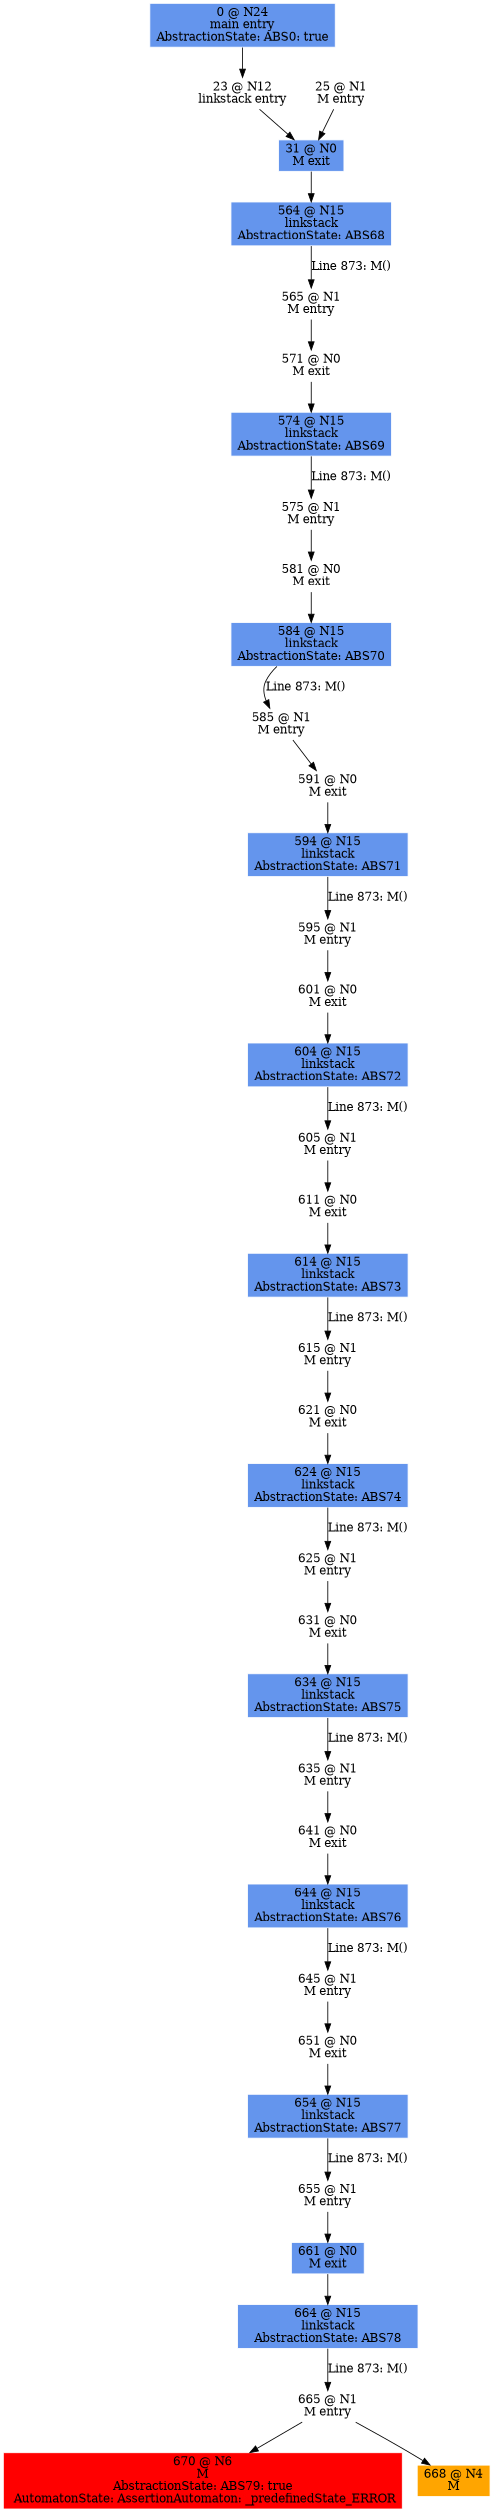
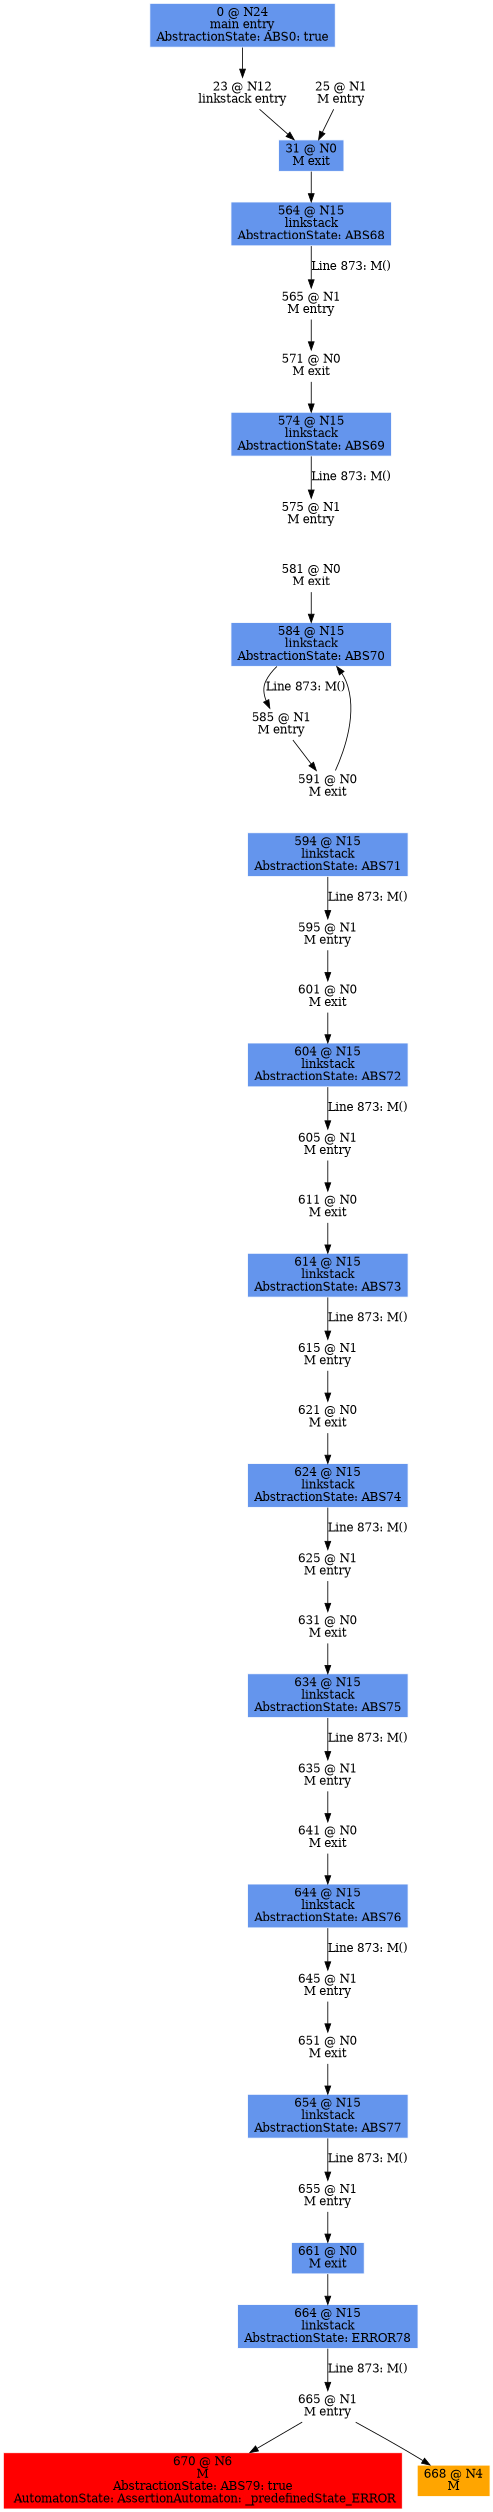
(311, 541) -> none
(328, 813) -> (350, 722)
(328, 2326) -> (328, 2326)
